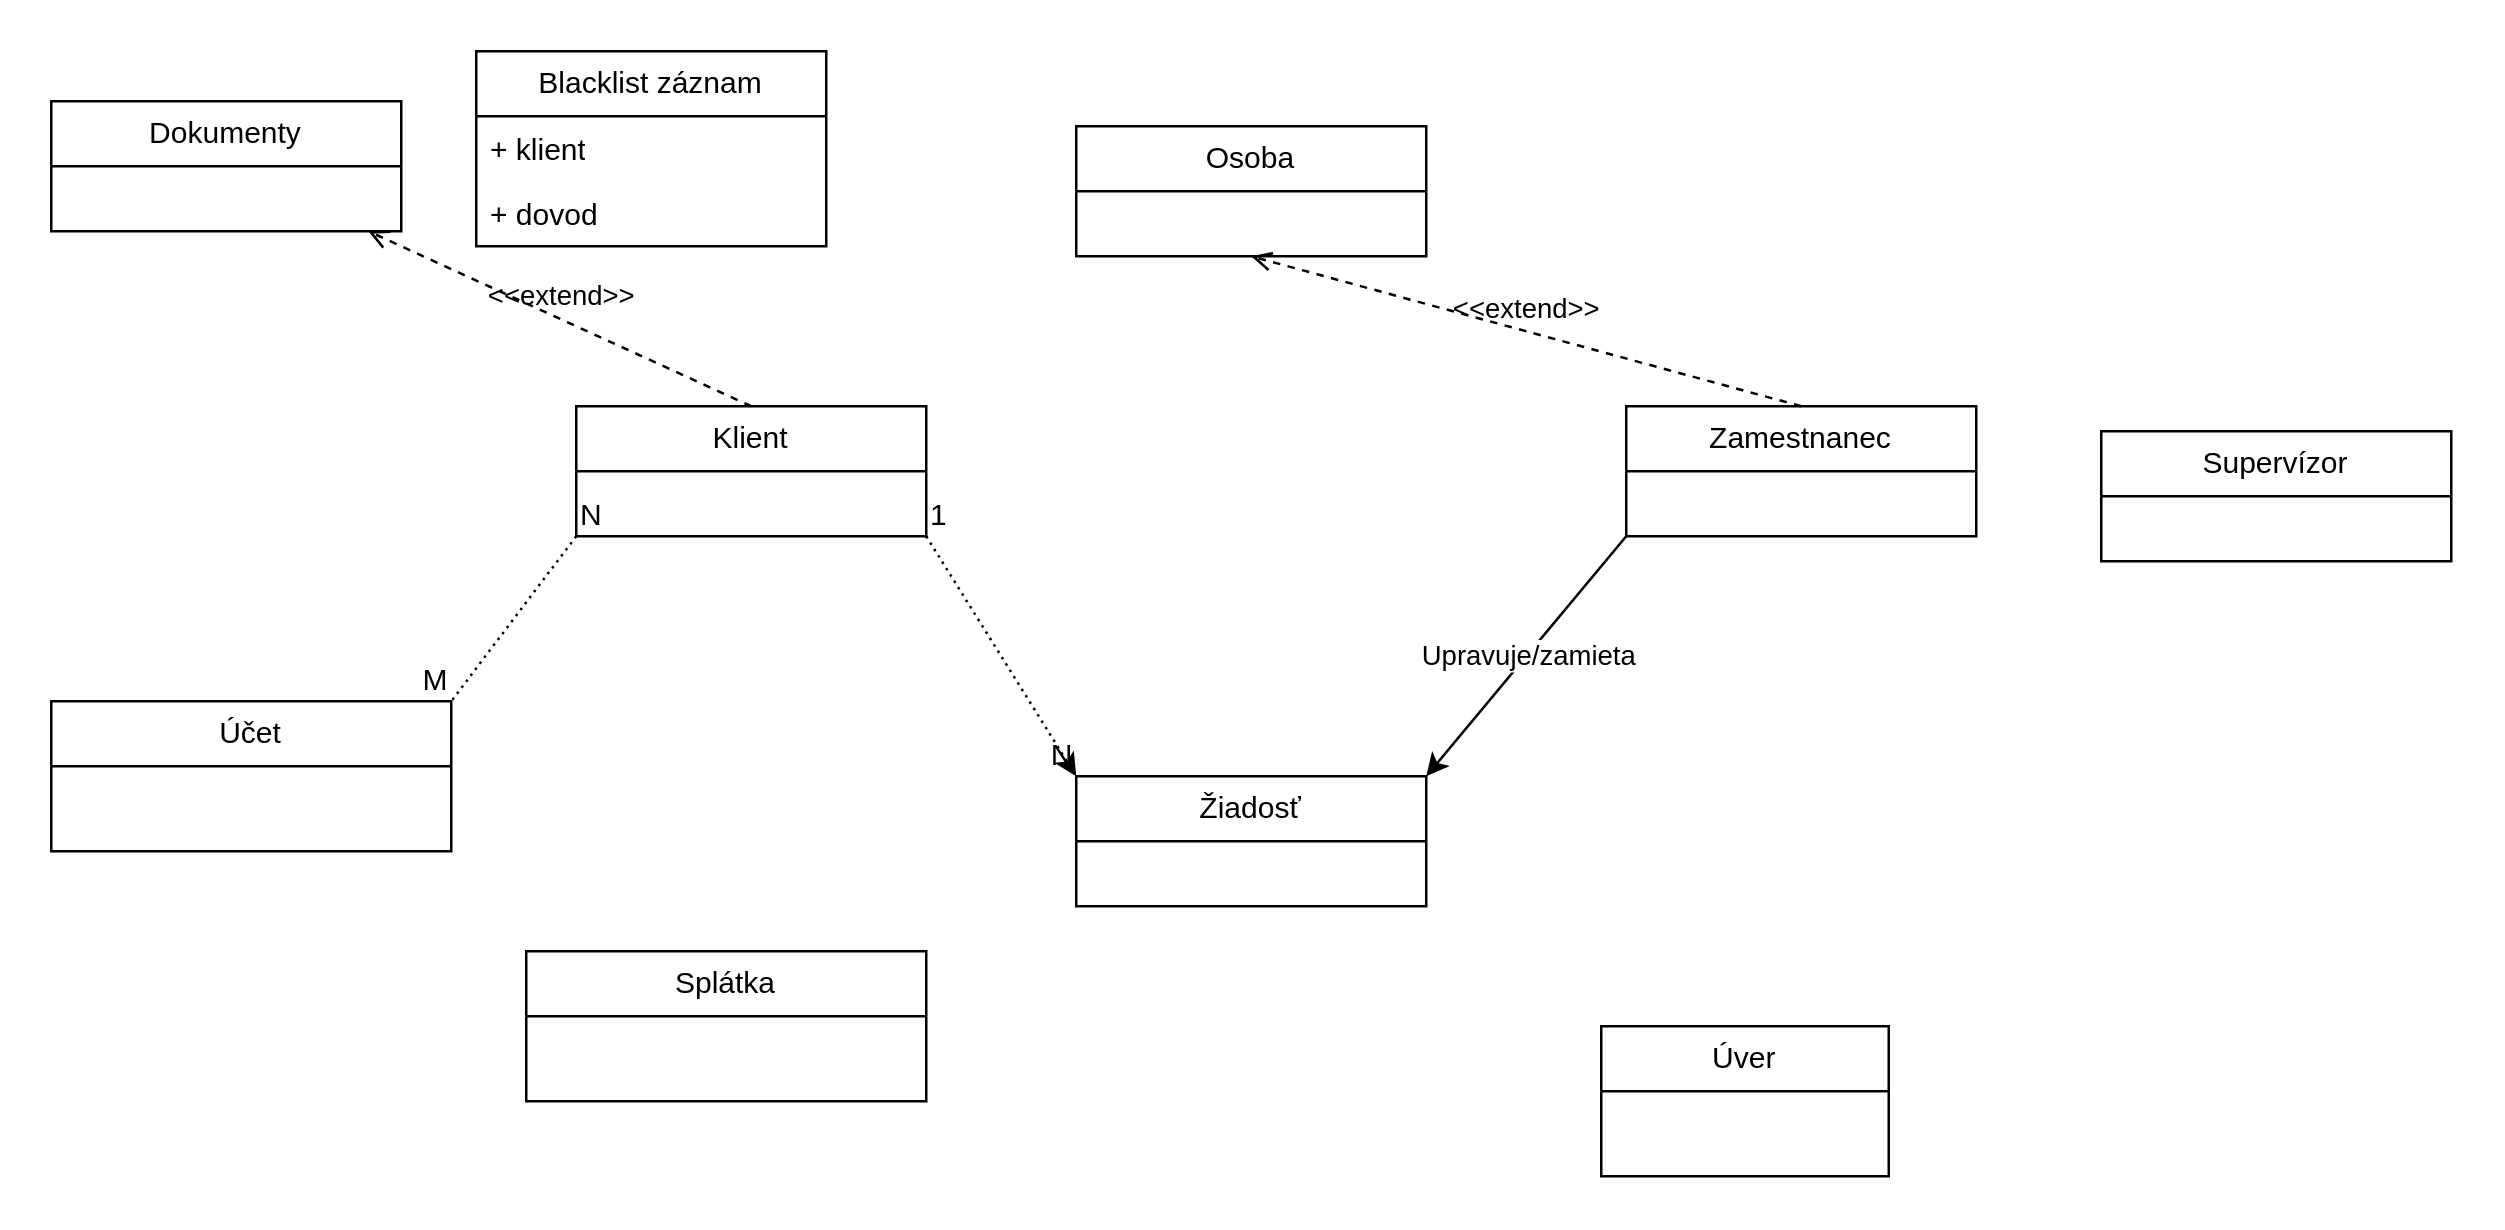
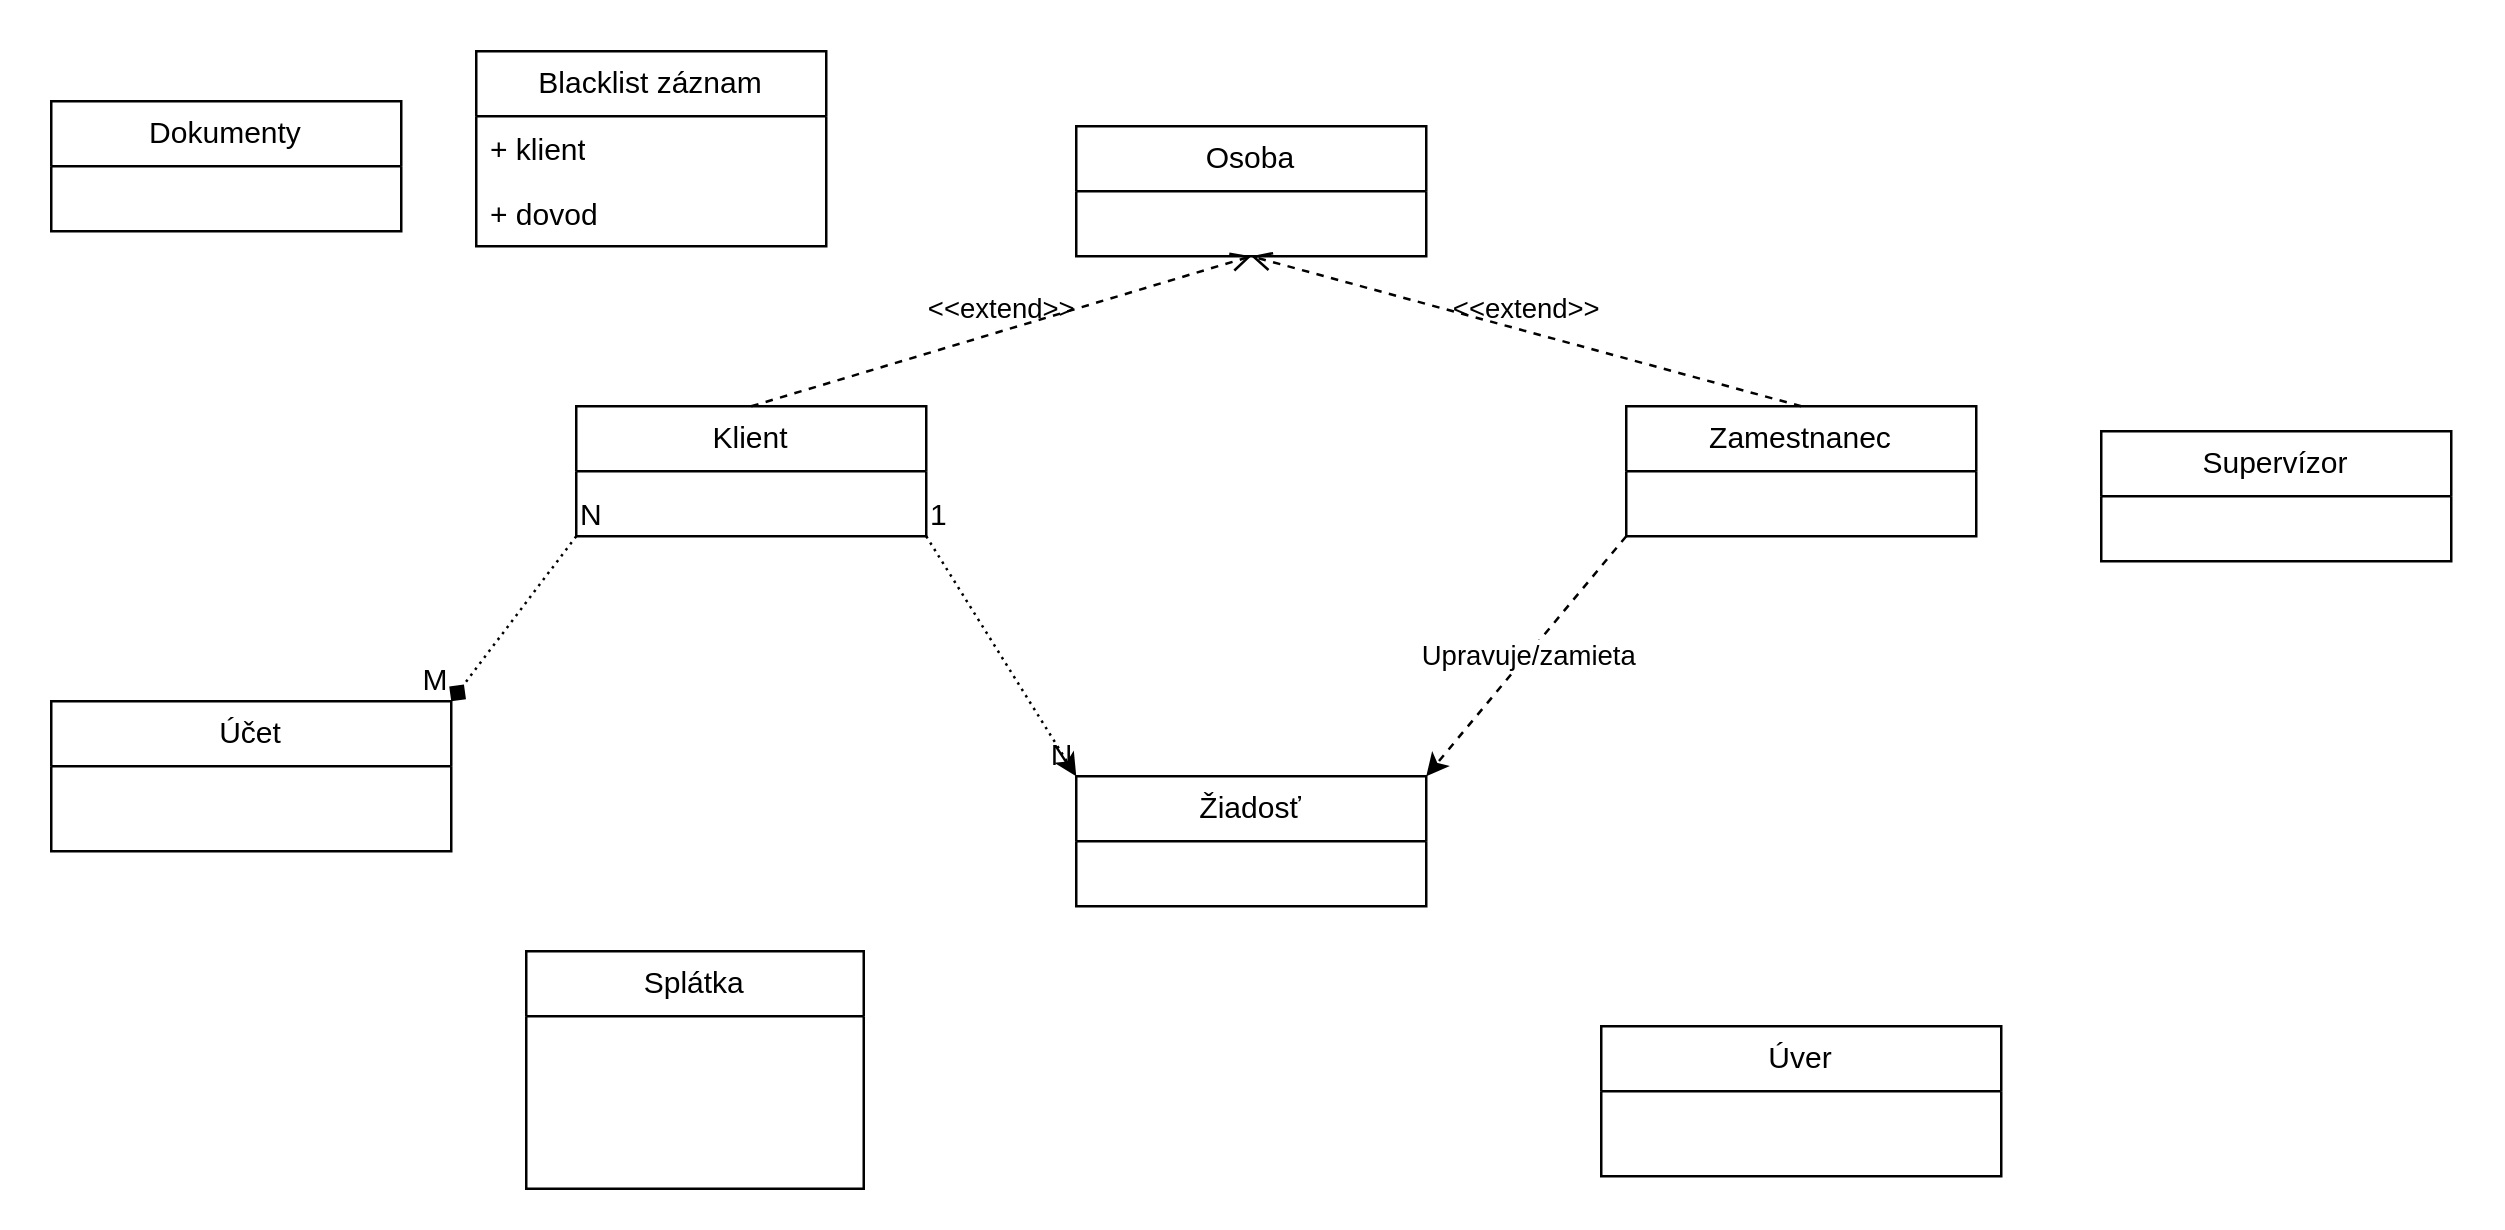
(558, 318) -> (1004, 330)
(1581, 590) -> (1581, 590)
(458, 692) -> (464, 684)
(726, 1026) -> (695, 1070)
(1745, 1101) -> (1801, 1101)
